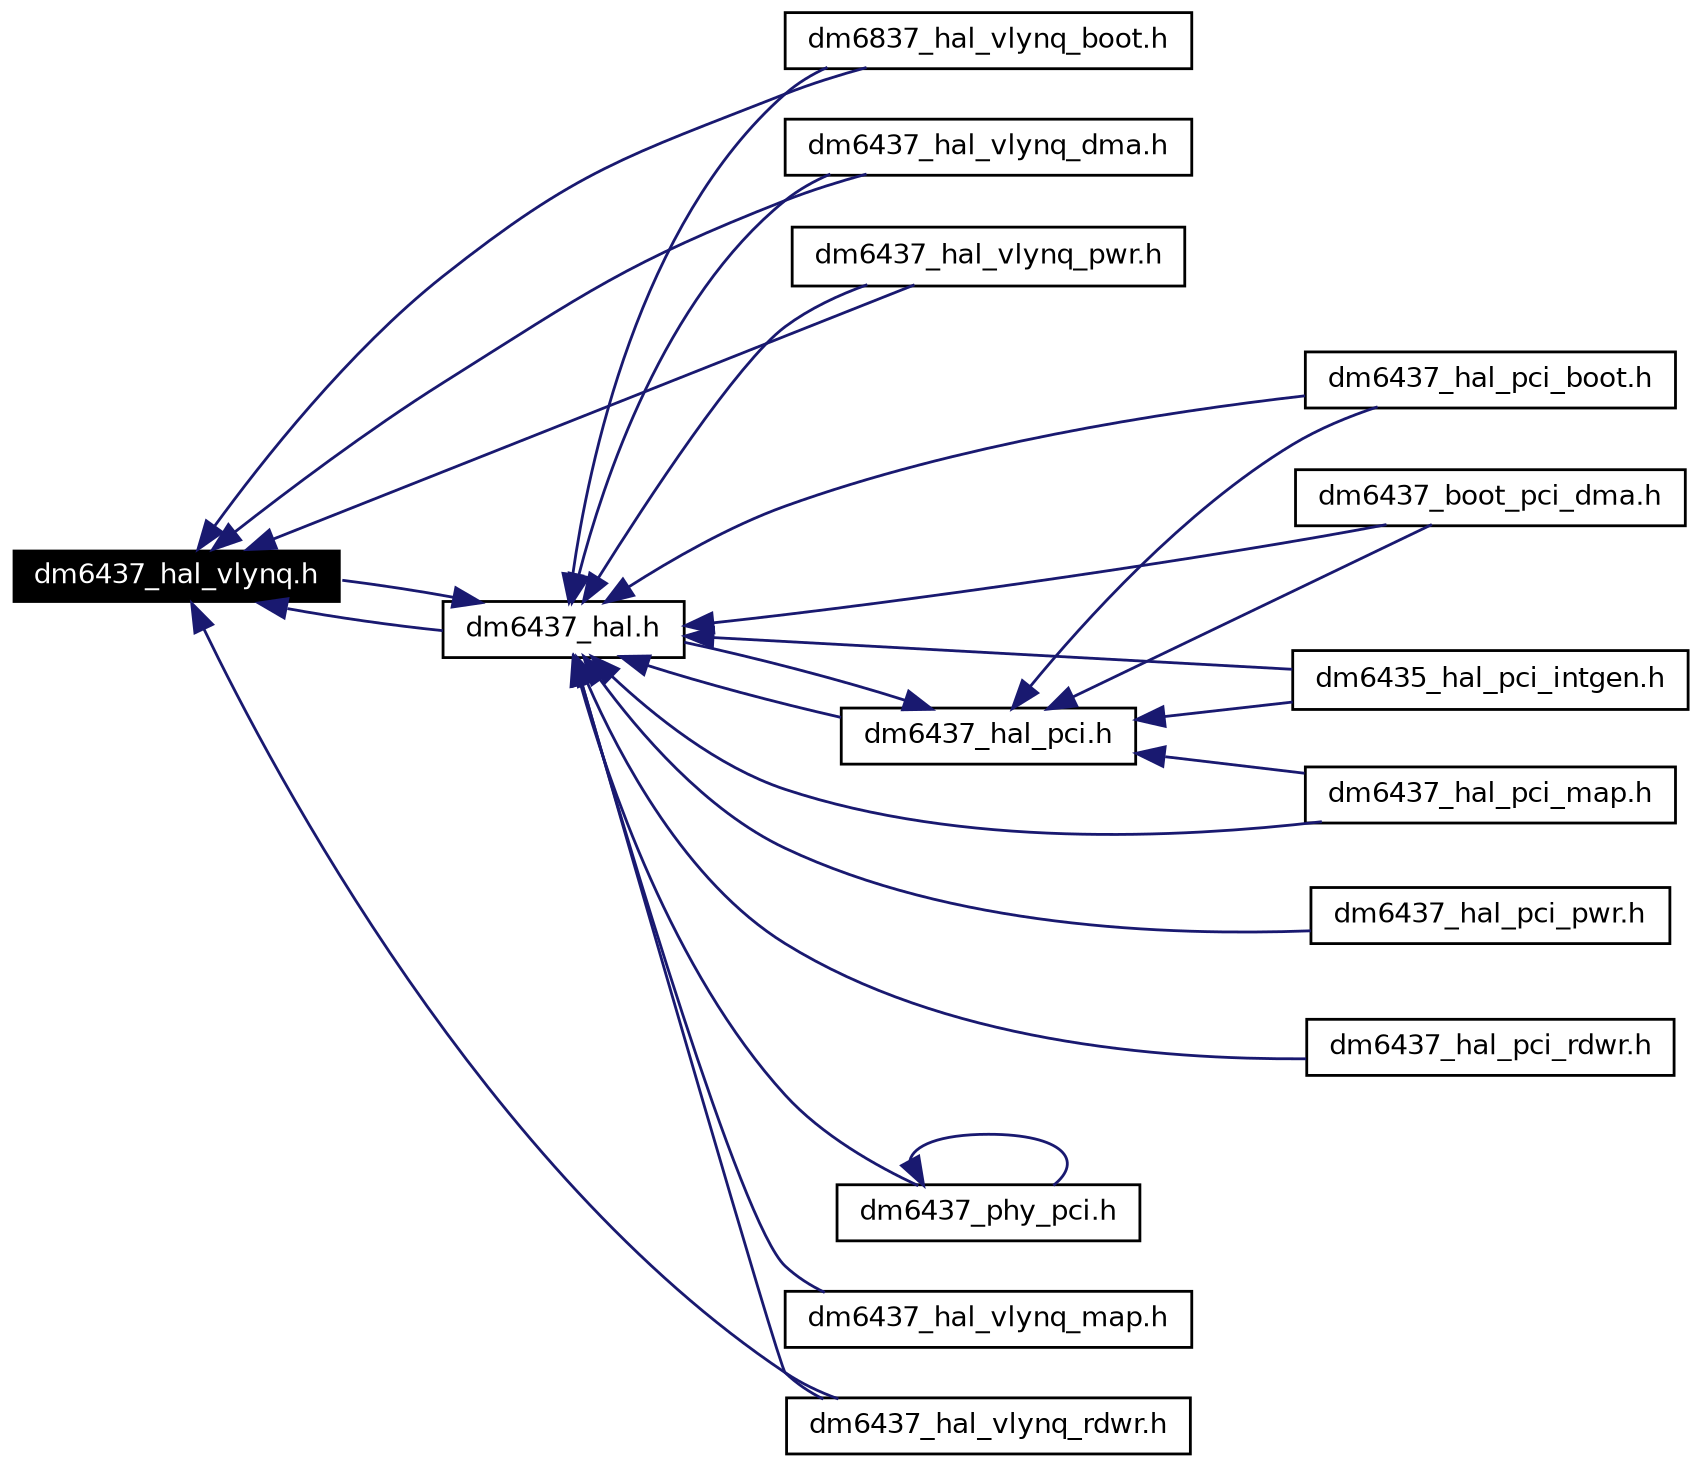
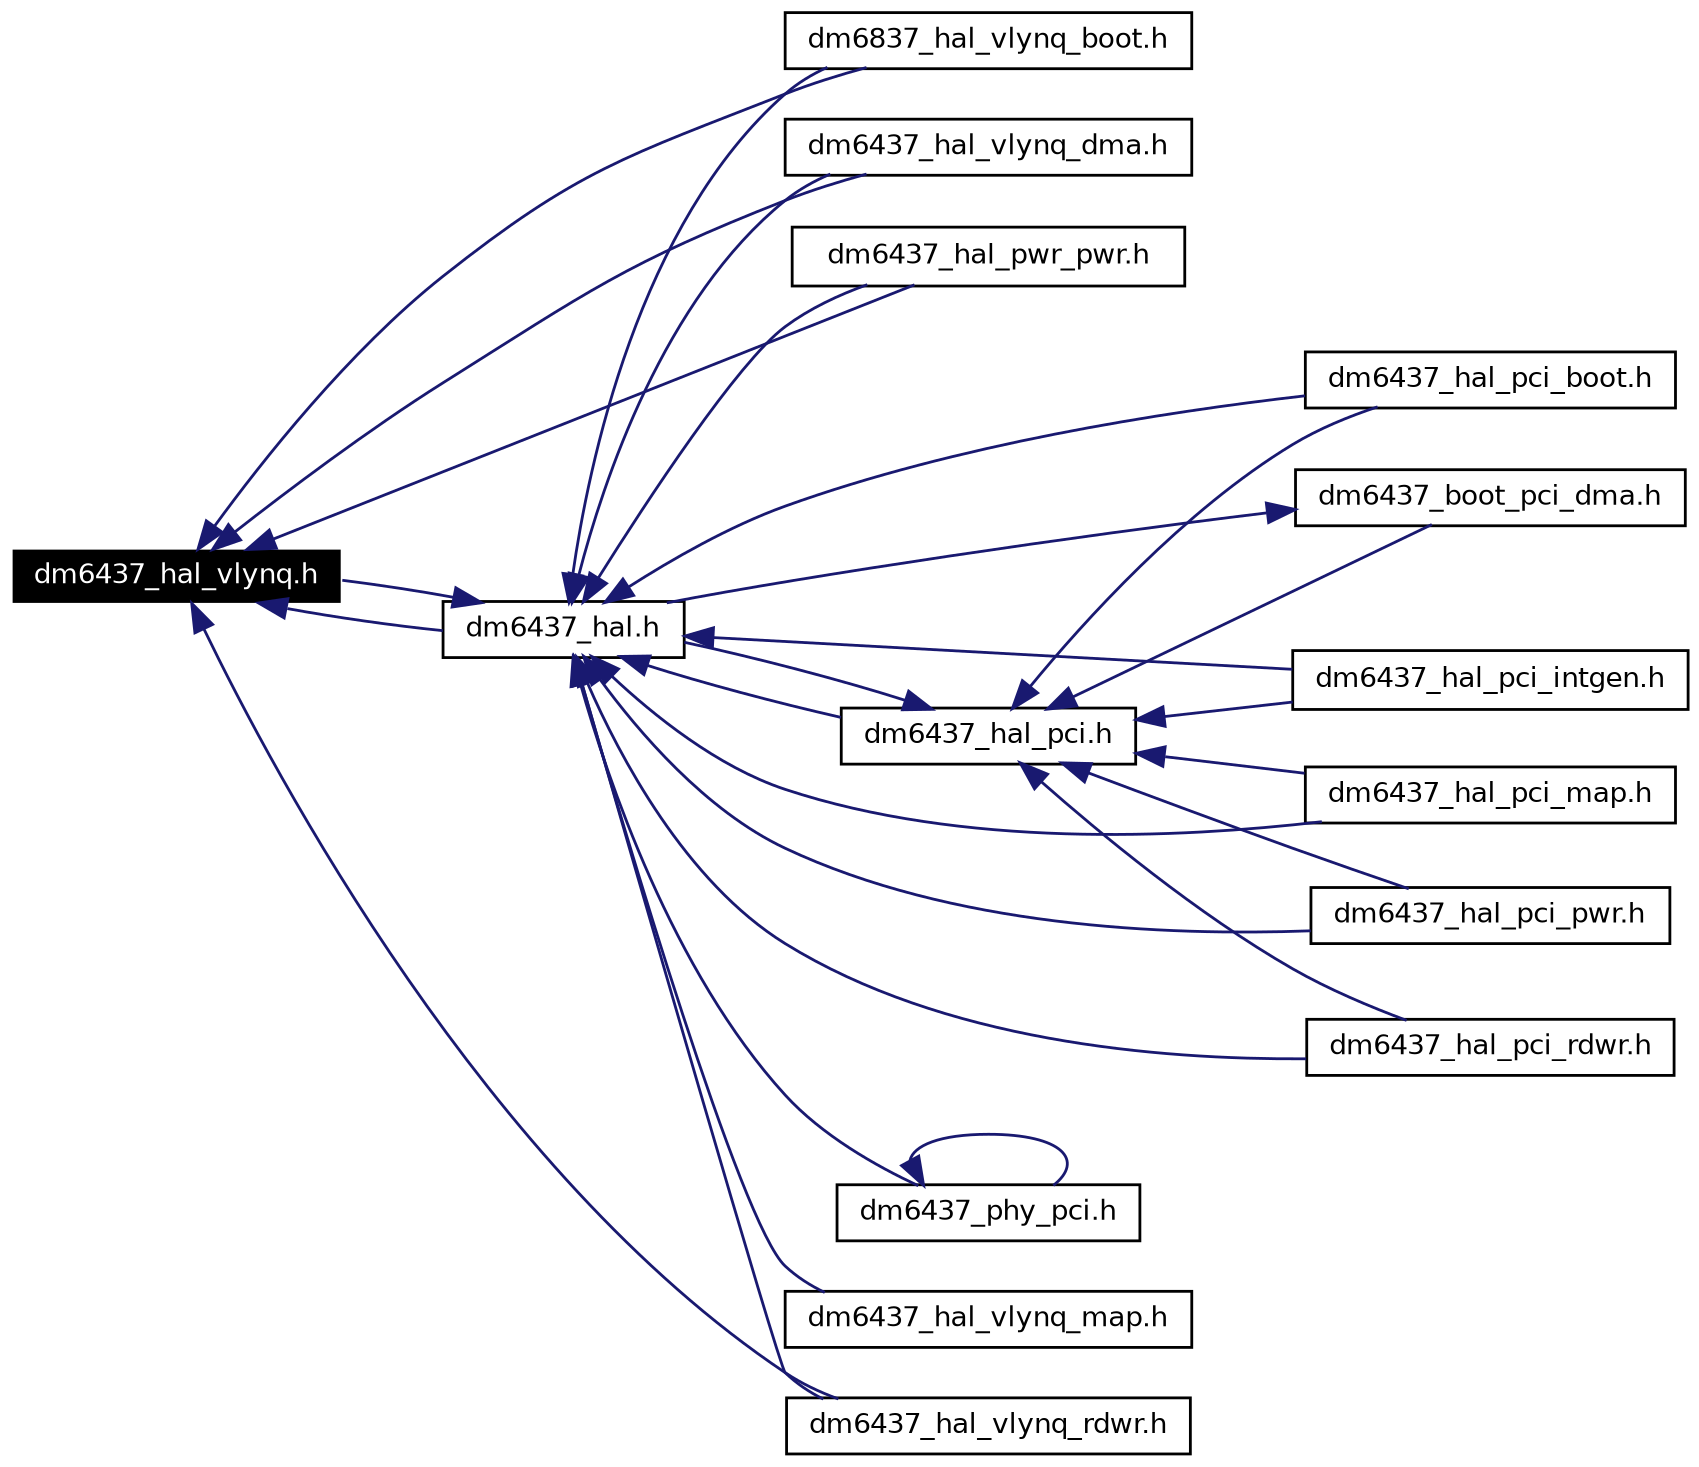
(988, 257) -> (988, 257)
(1050, 579) -> (966, 554)
(1490, 680) -> (1490, 680)
none -> (1280, 844)
none -> (1204, 912)
